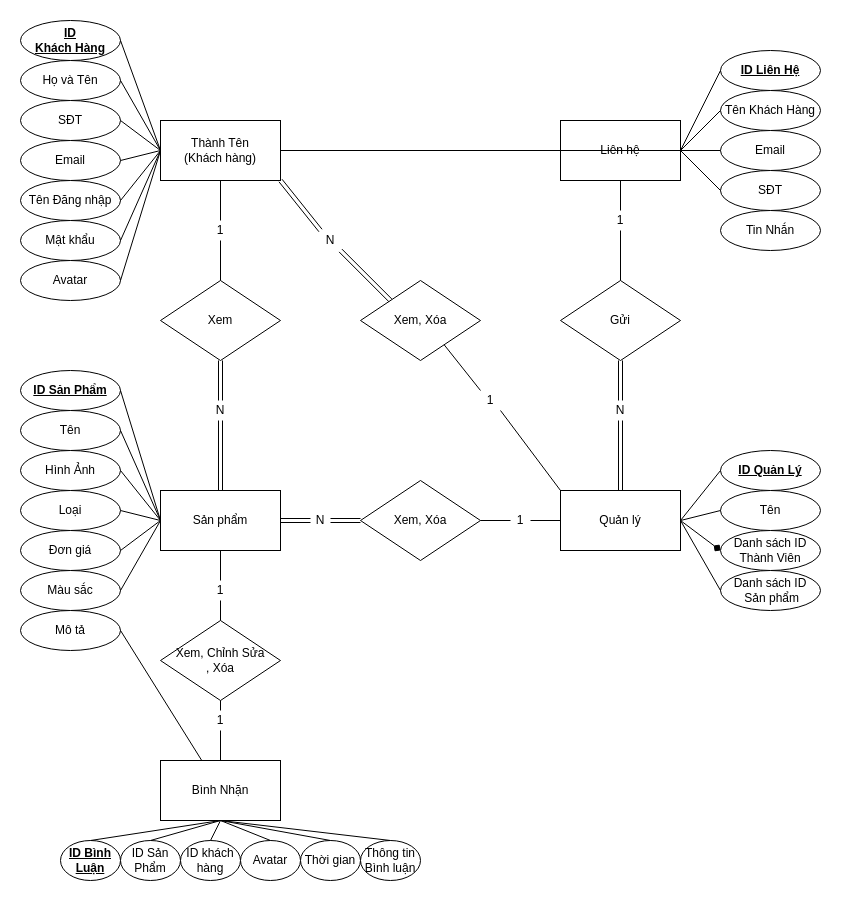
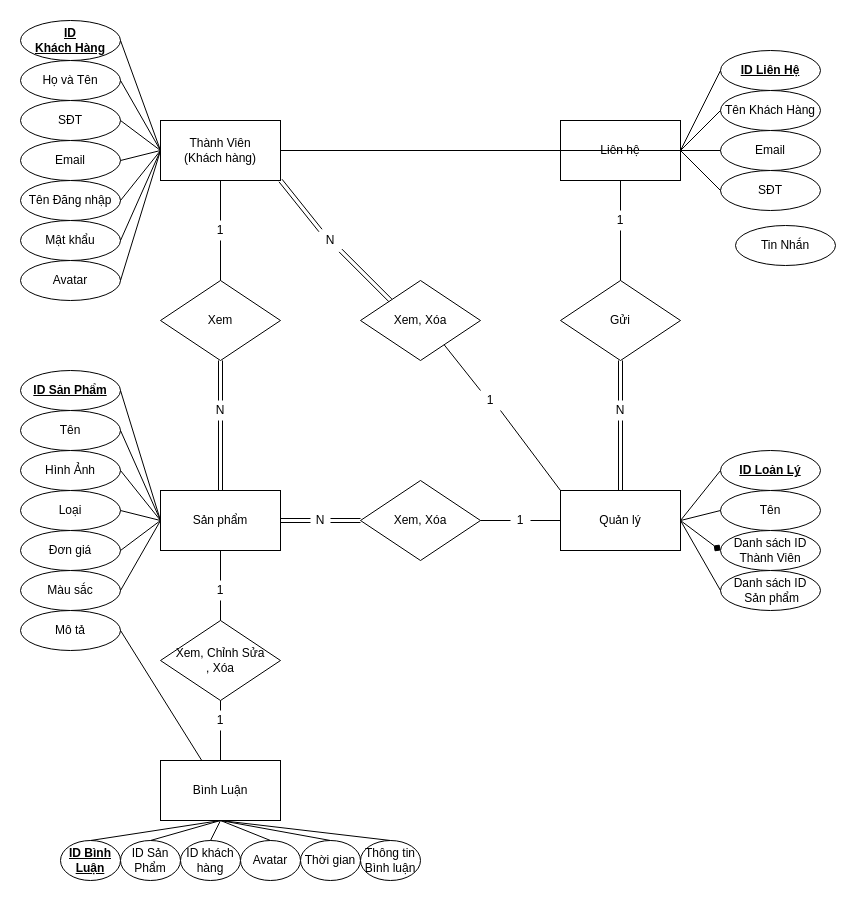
(221, 151) -> (221, 151)
(771, 231) -> (786, 246)
(771, 471) -> (771, 471)
(221, 791) -> (221, 791)
